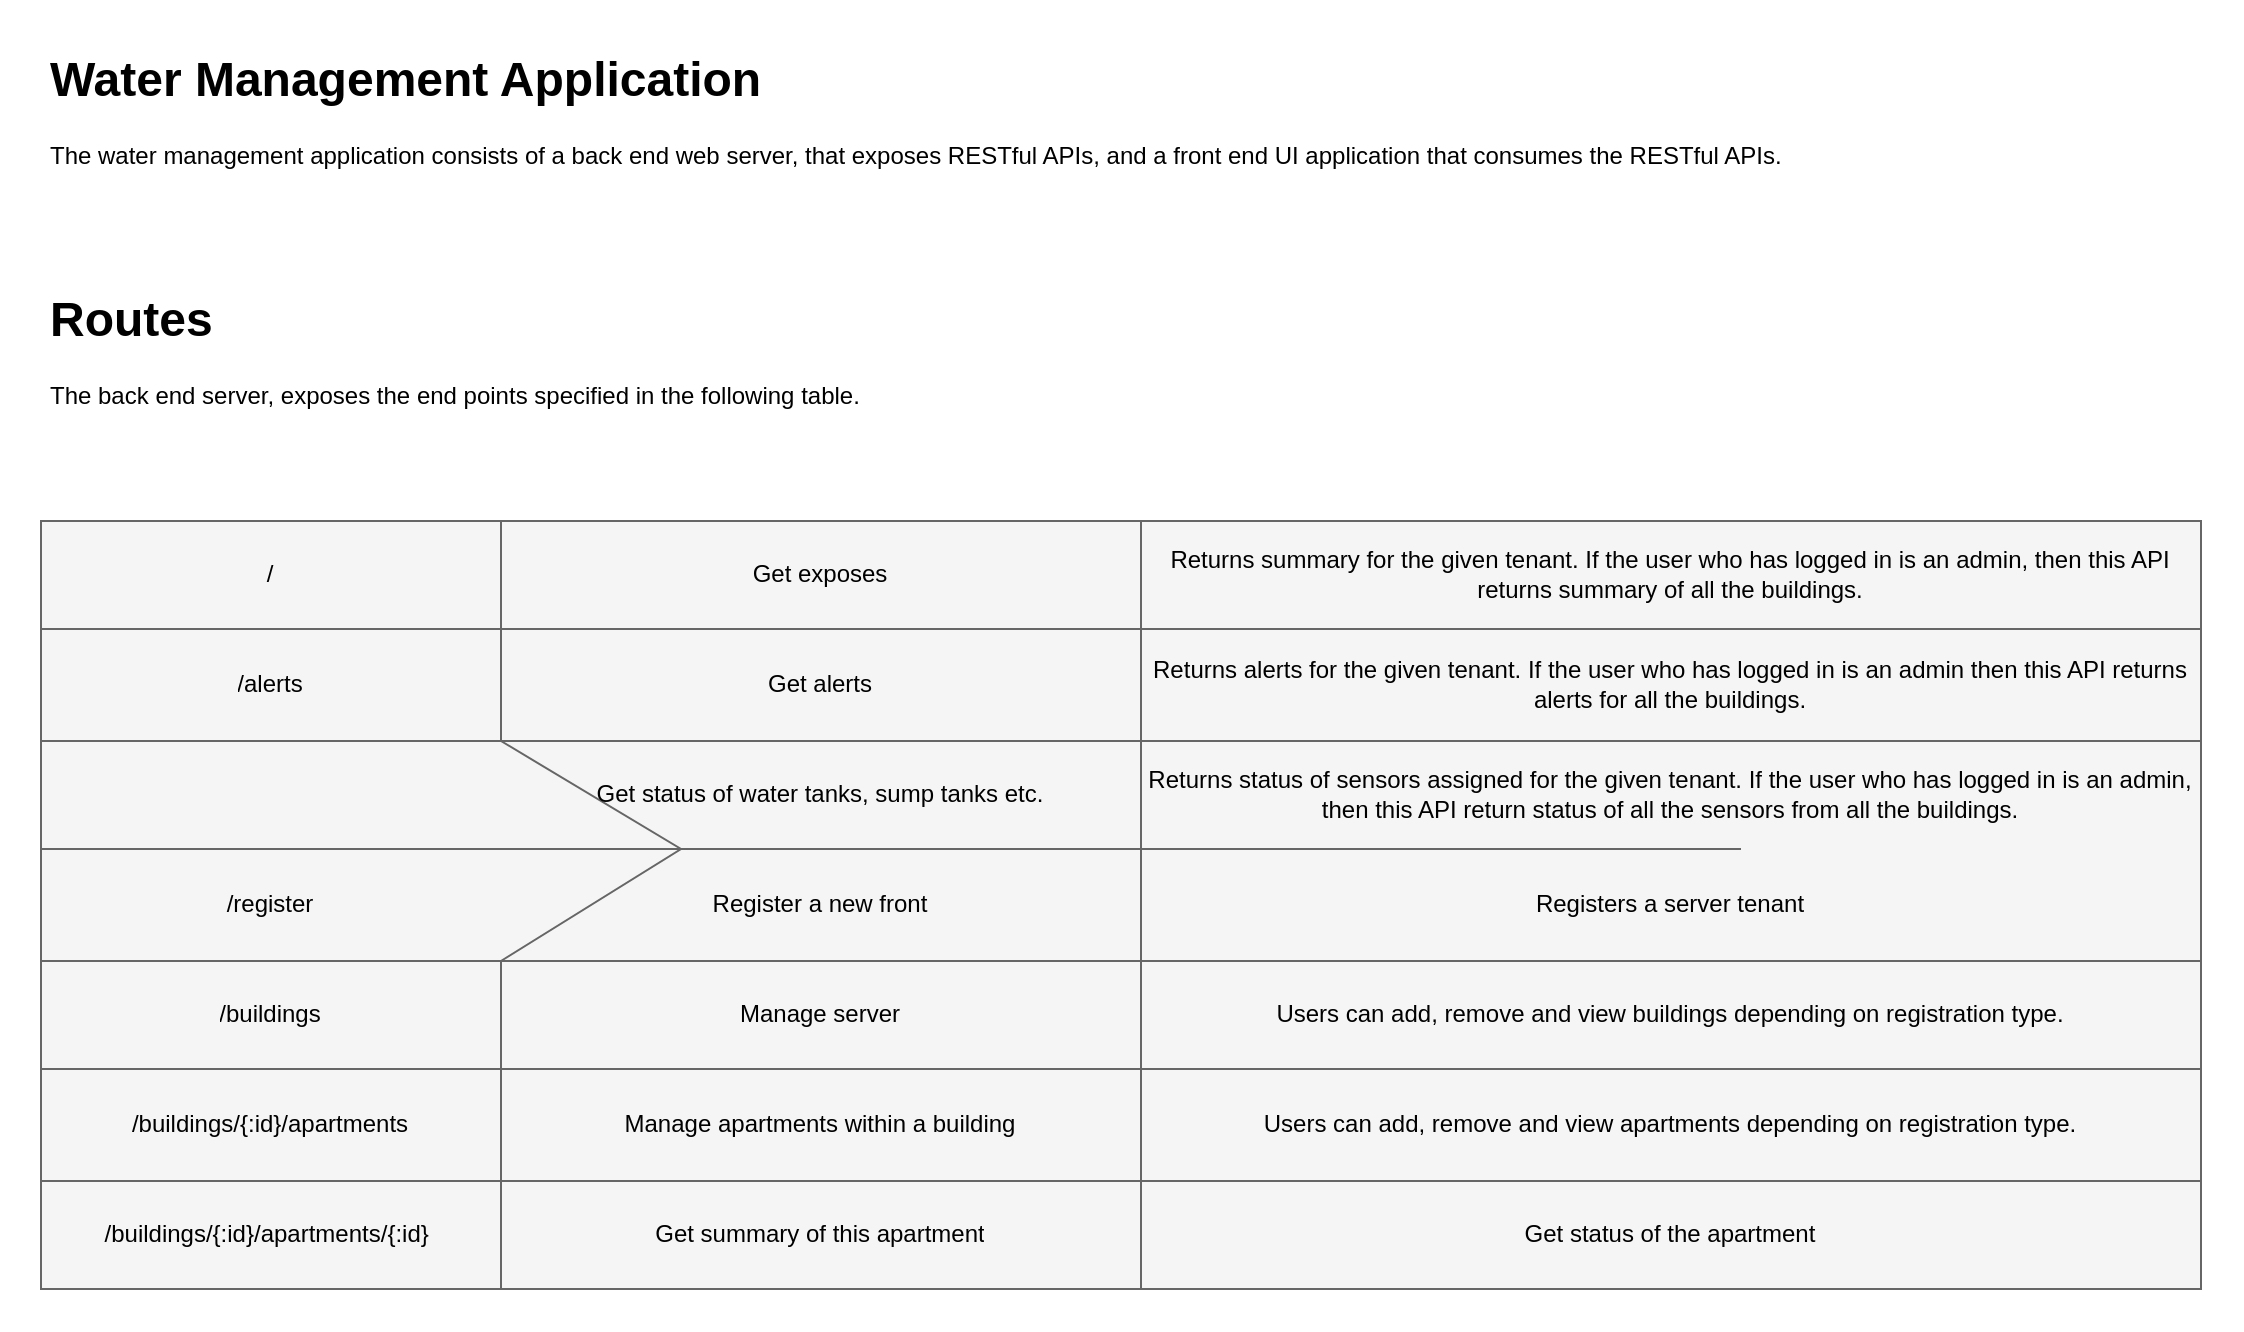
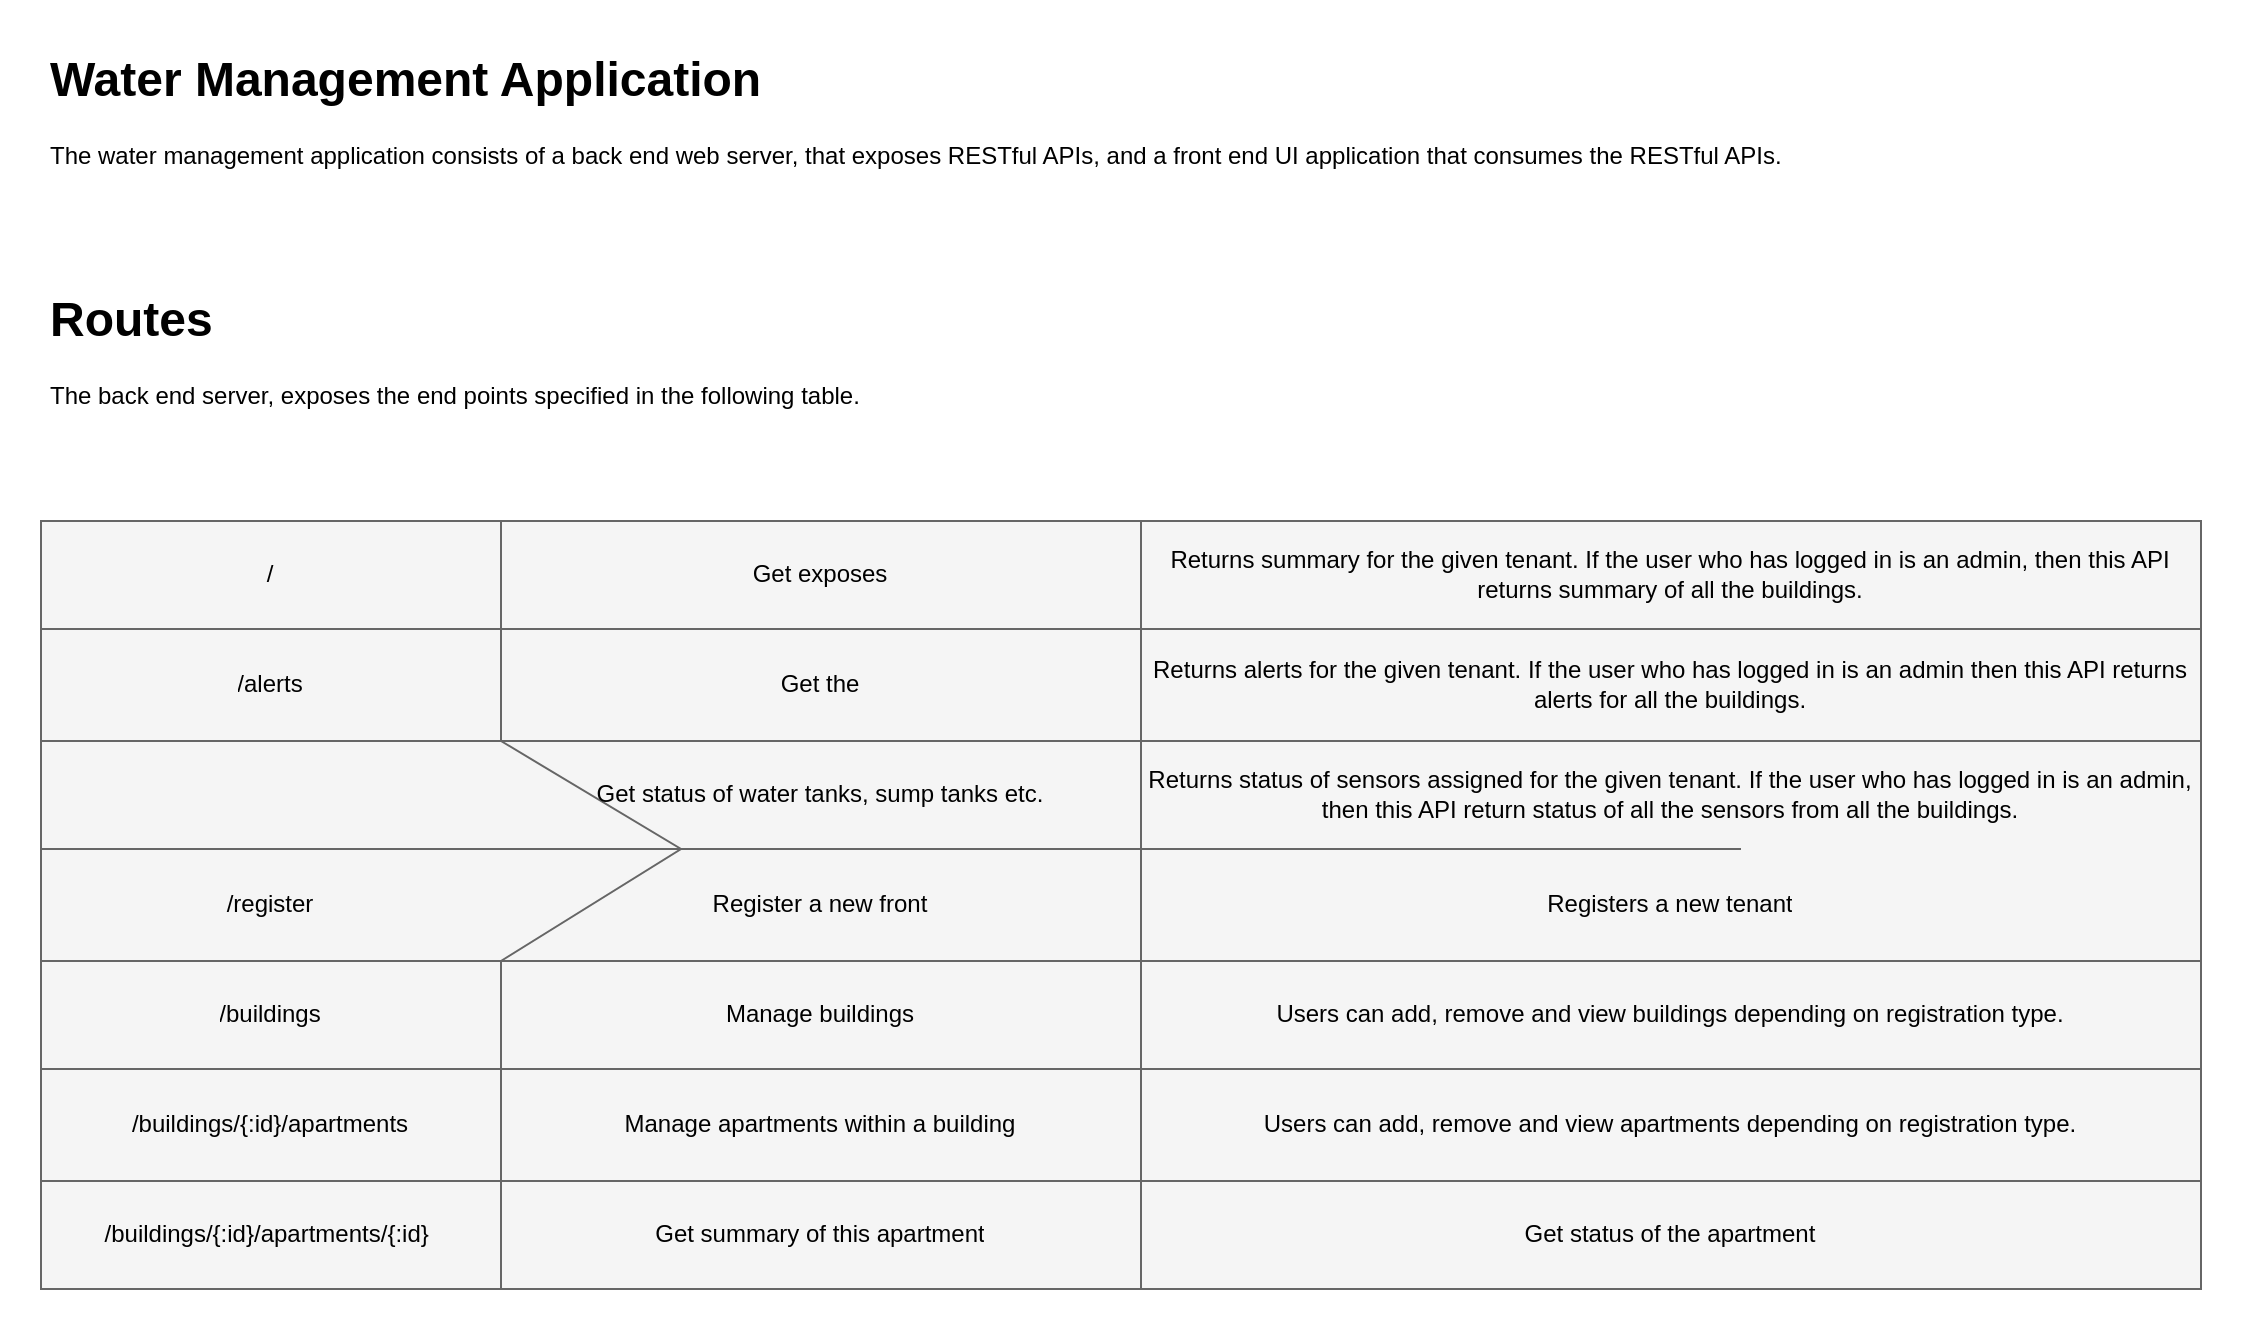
(821, 685) -> (821, 685)
(1671, 905) -> (1671, 905)
(821, 1015) -> (821, 1015)
